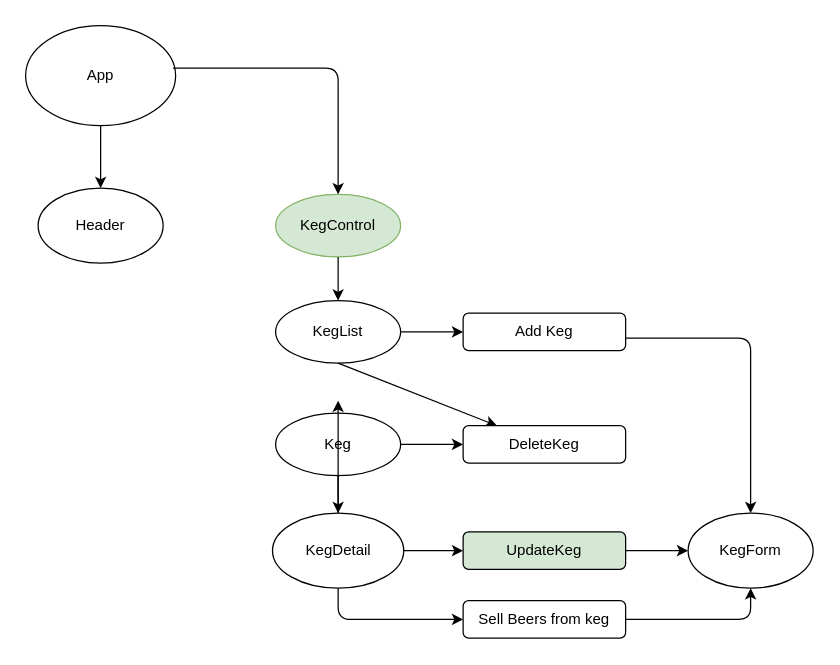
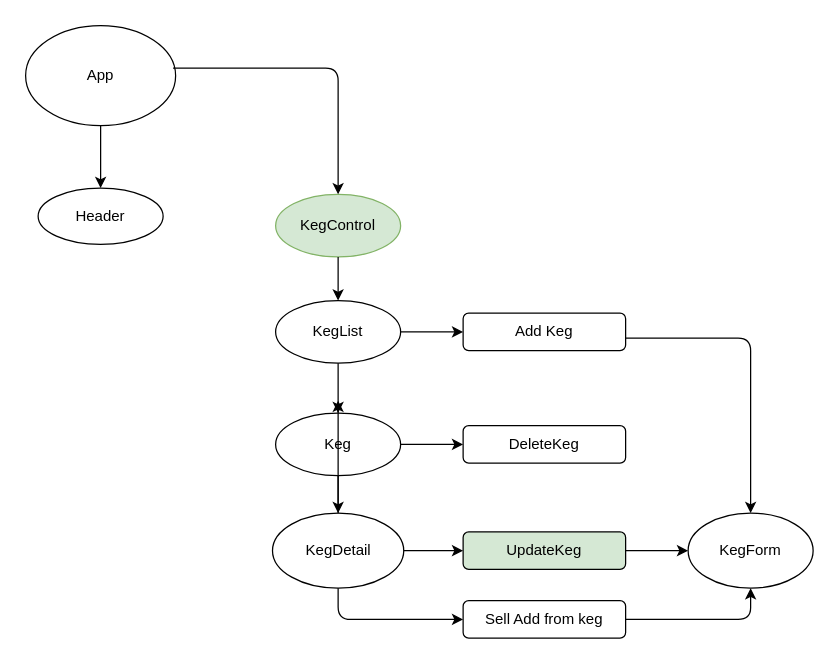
(101, 226) -> (101, 216)
(414, 393) -> (338, 384)
(544, 619) -> (544, 619)
